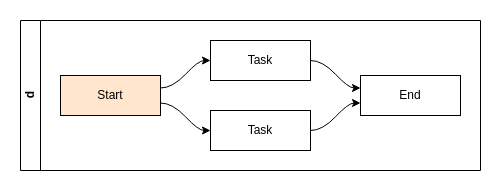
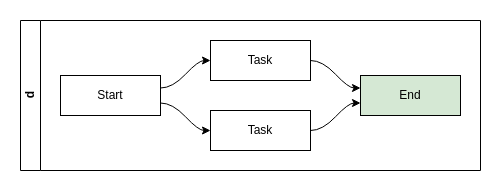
(111, 96) -> (111, 96)
(411, 96) -> (411, 96)
